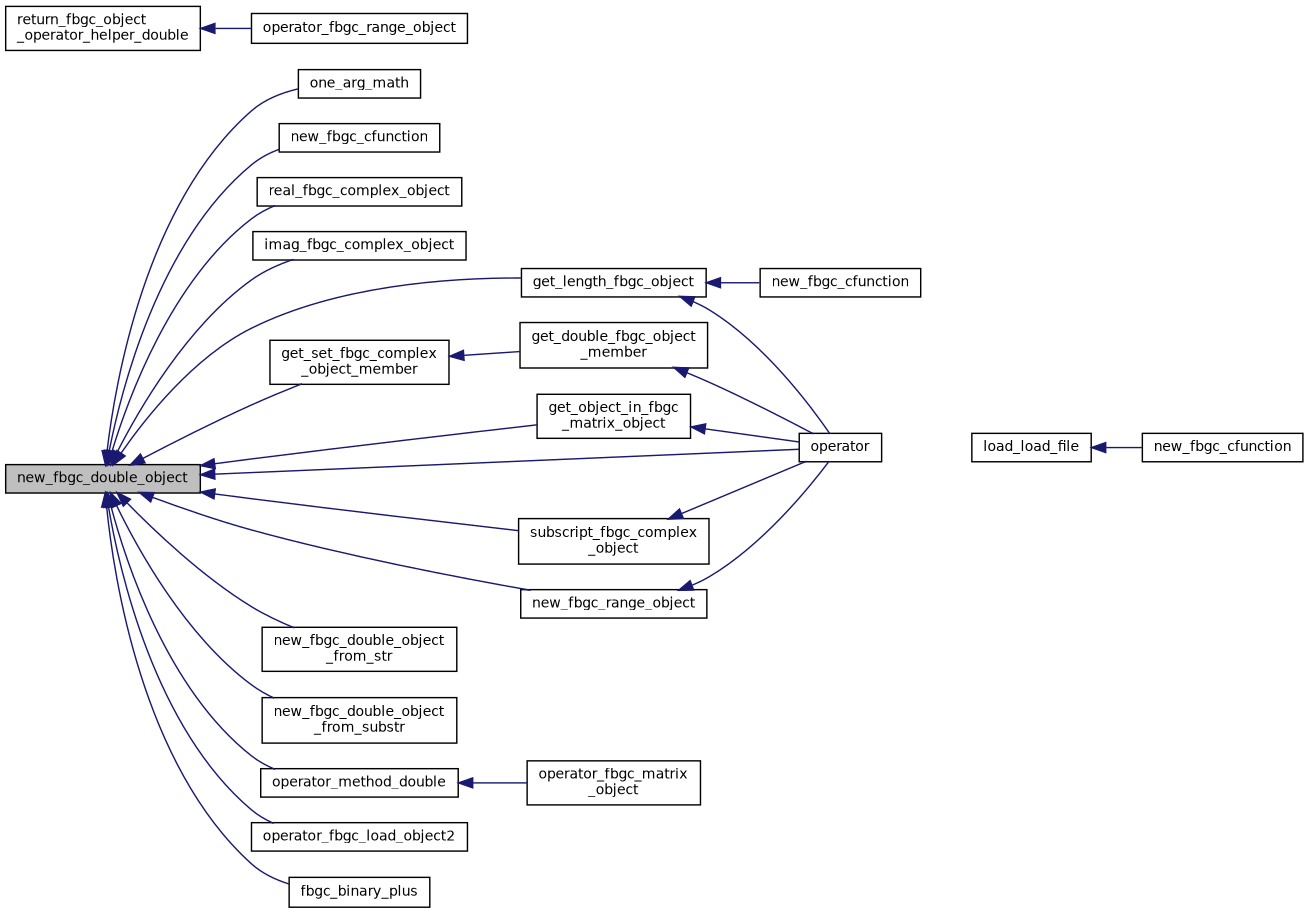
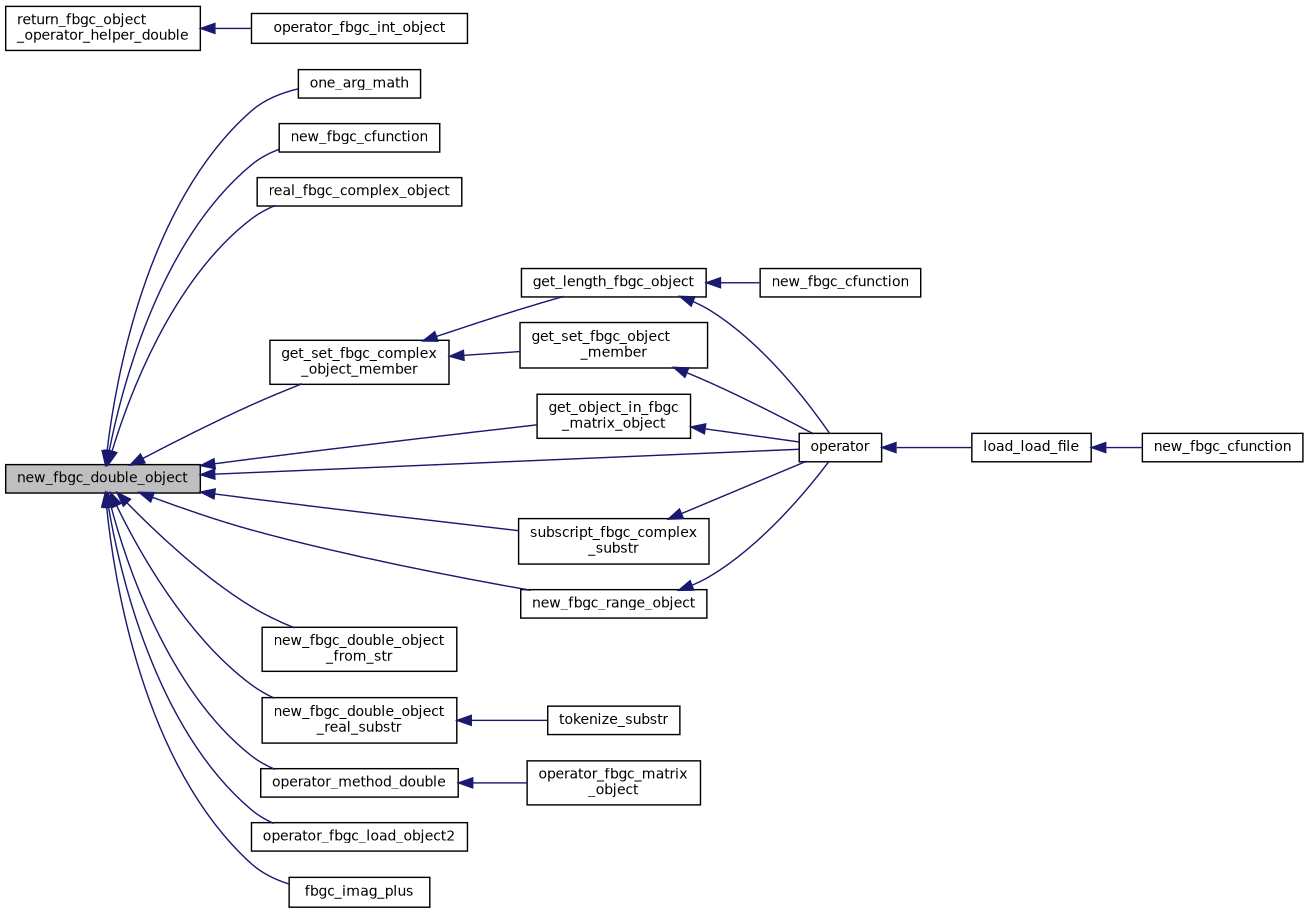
(359, 28) -> (359, 28)
(359, 246) -> none
(295, 310) -> (500, 316)
(614, 345) -> (614, 345)
none -> (934, 448)
(614, 541) -> (614, 541)
(359, 720) -> (359, 720)
none -> (614, 720)
(359, 892) -> (359, 892)
